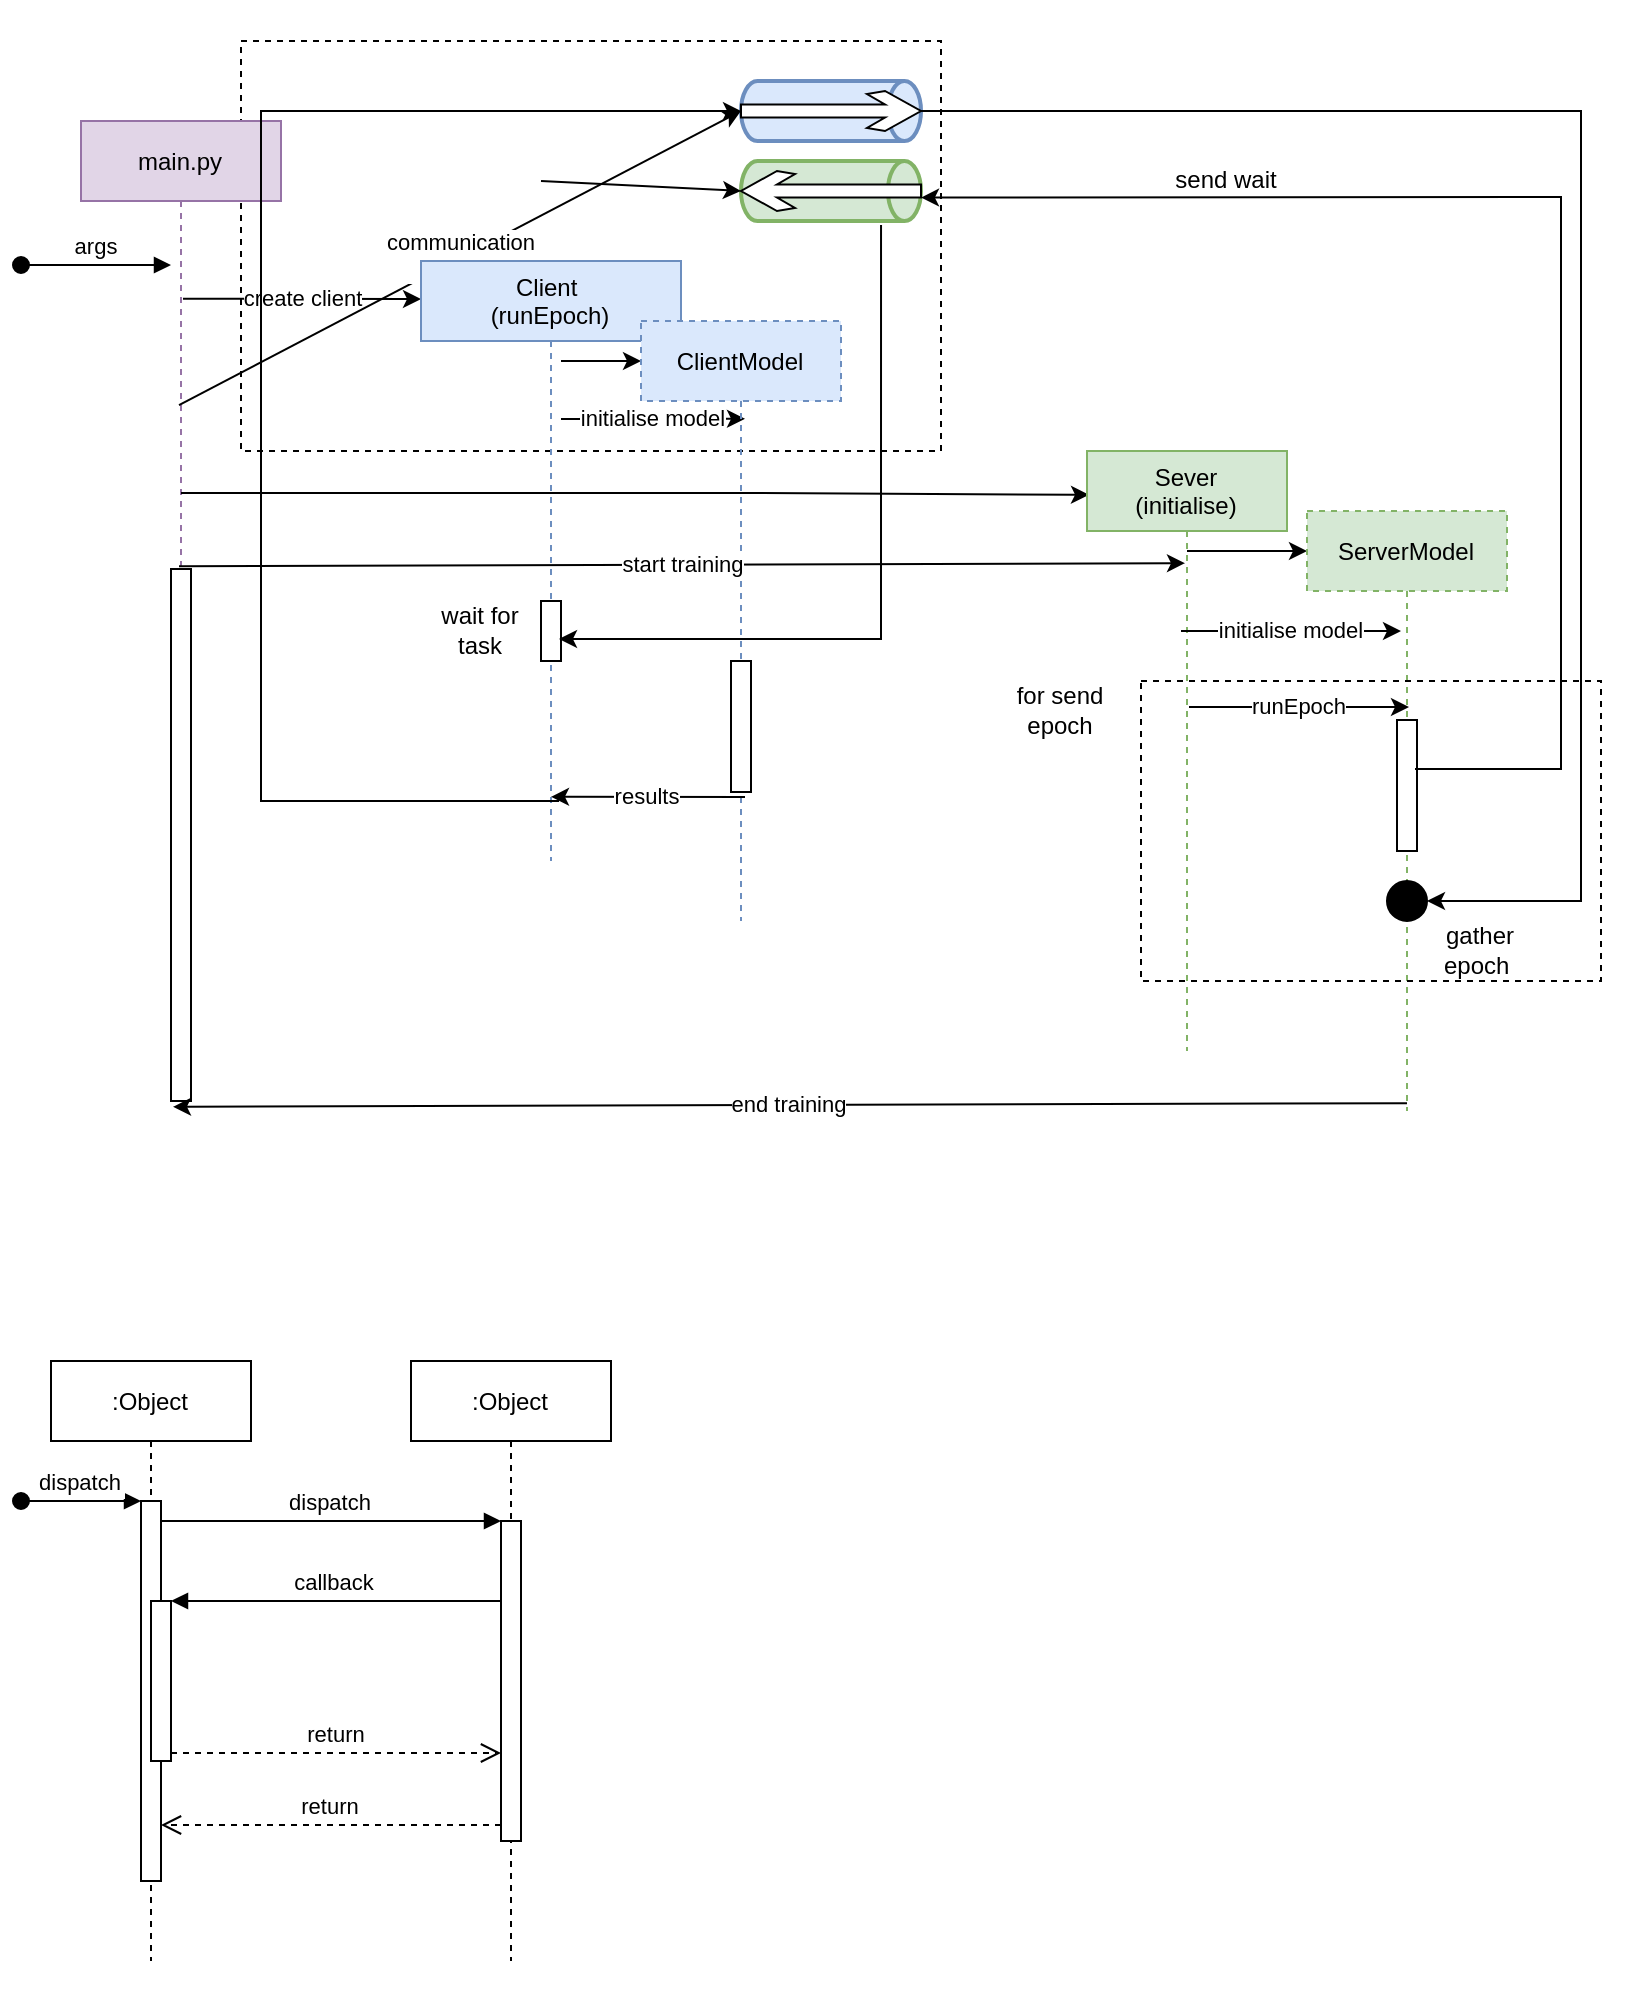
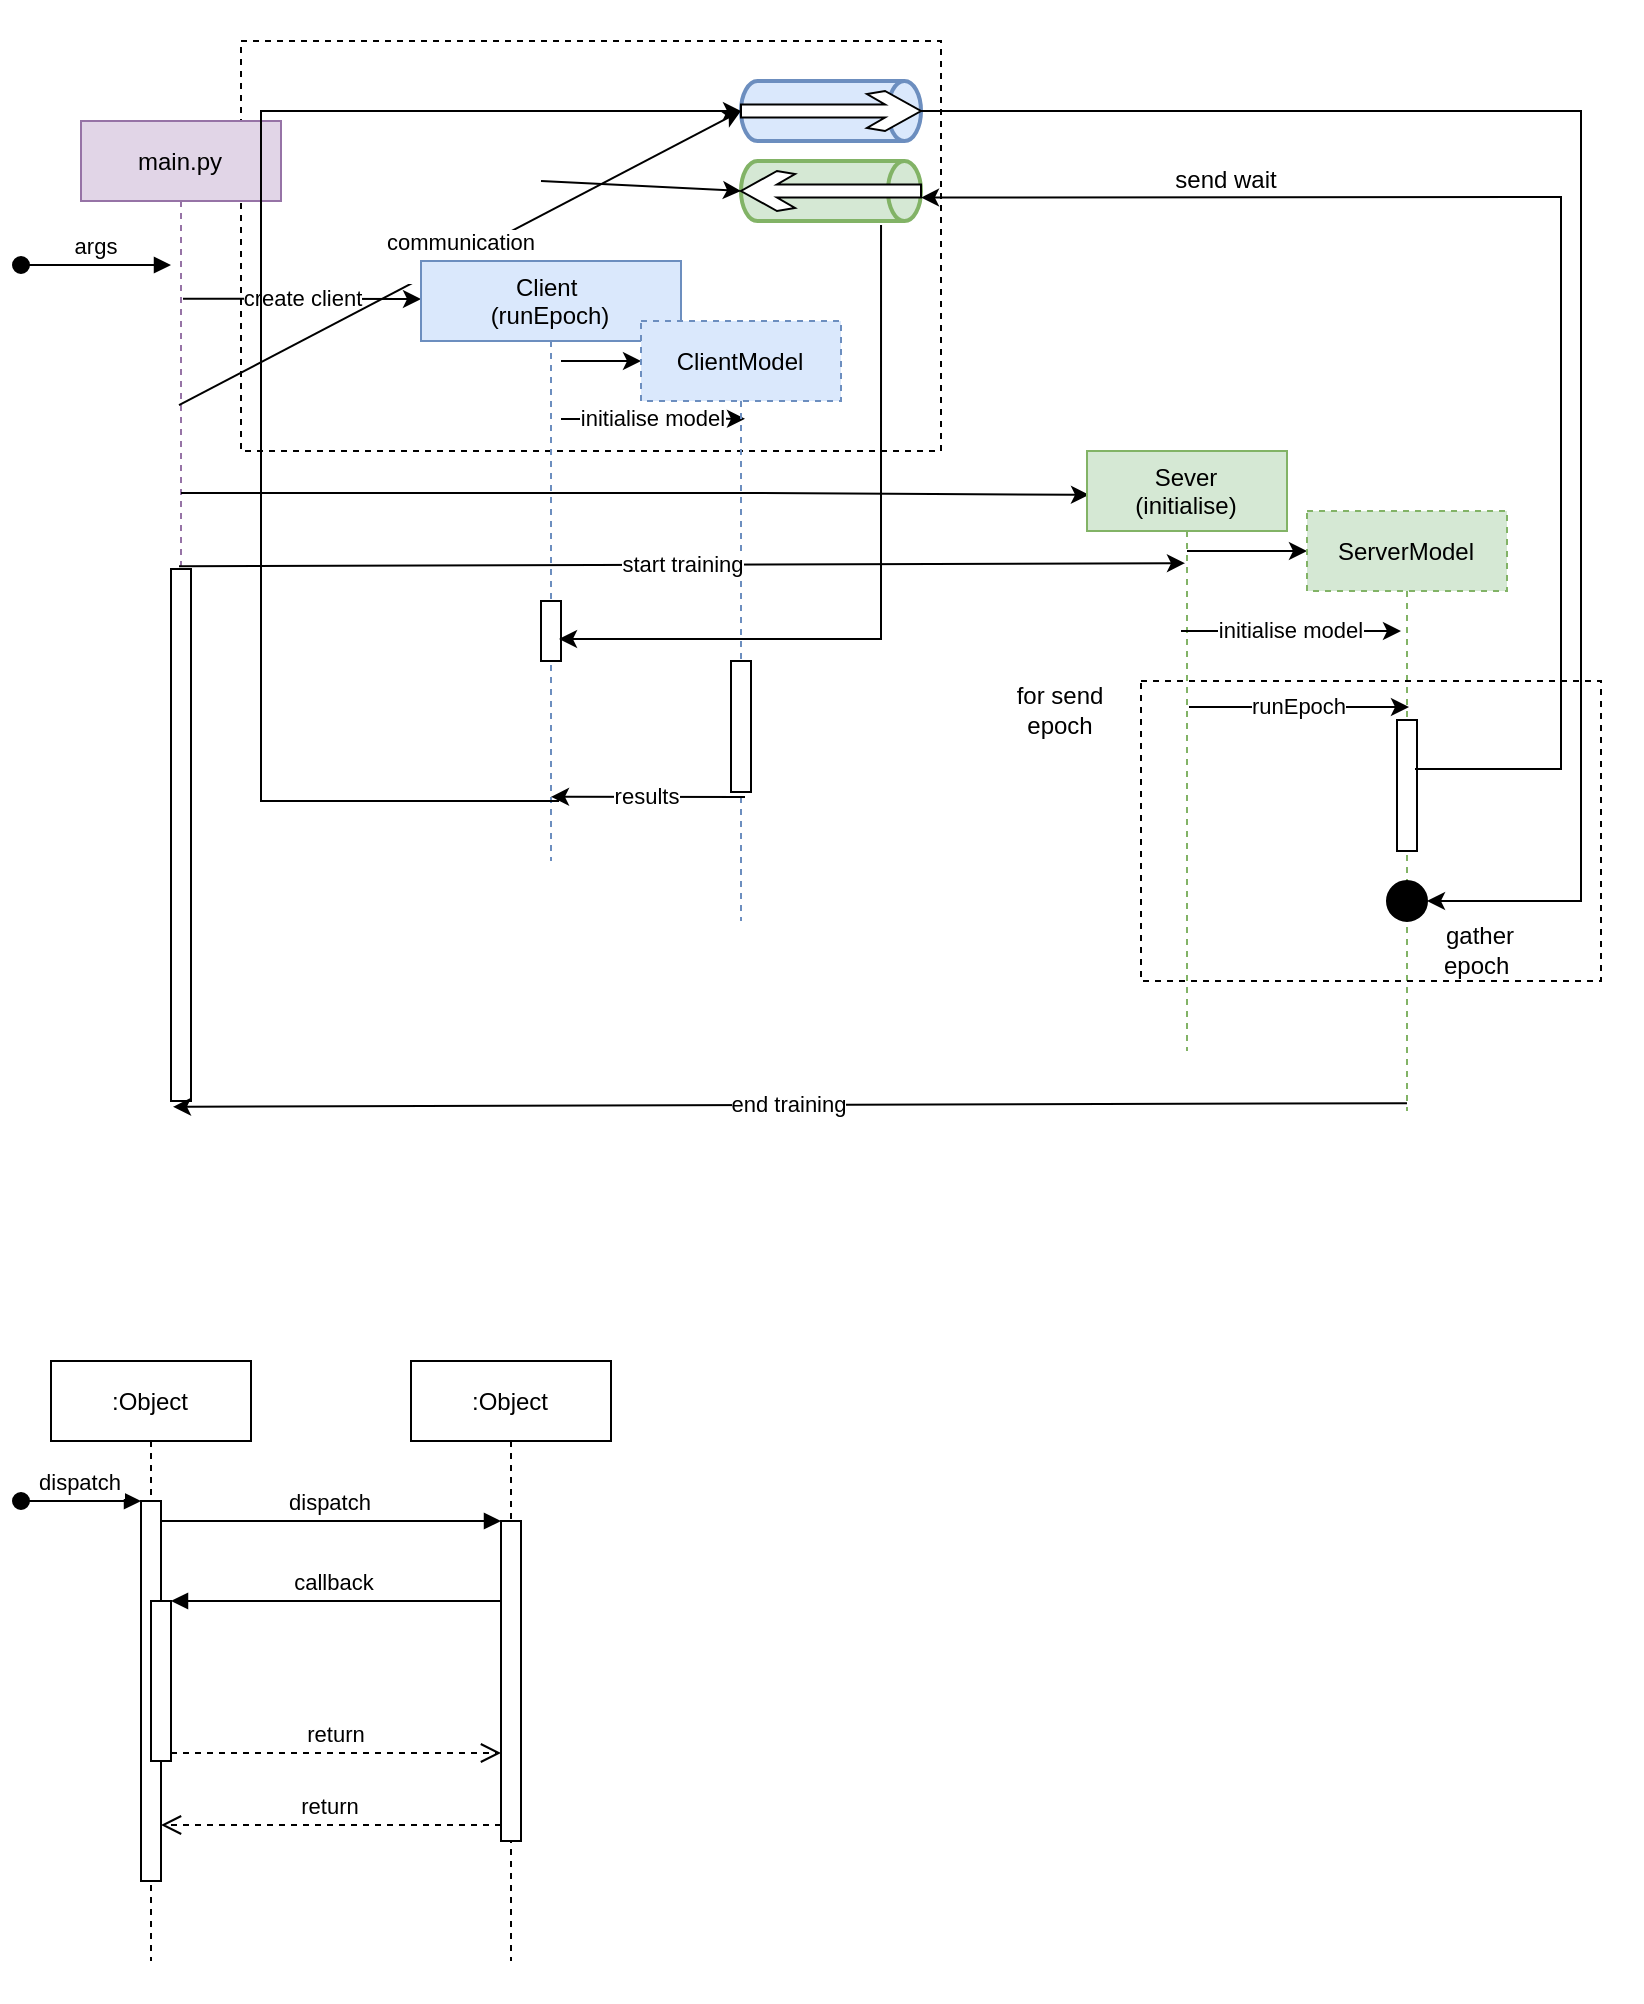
(481, 631) -> none
